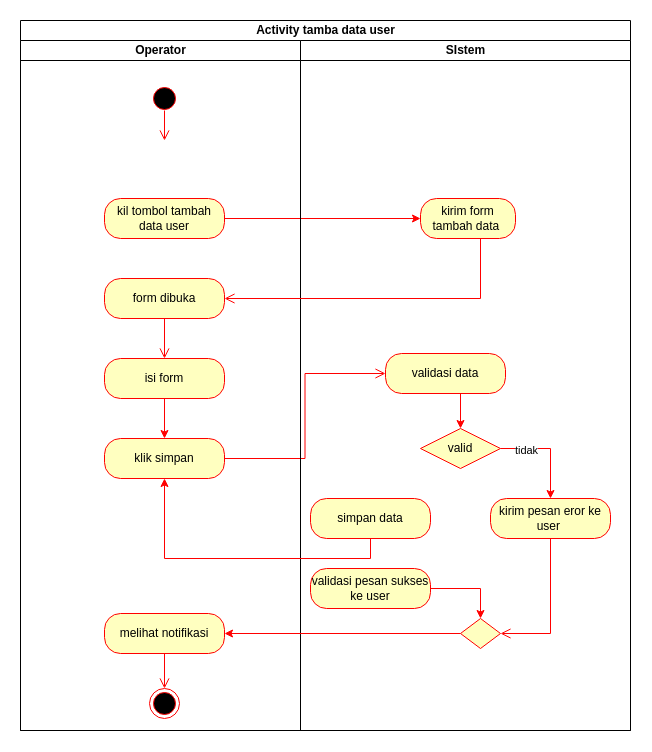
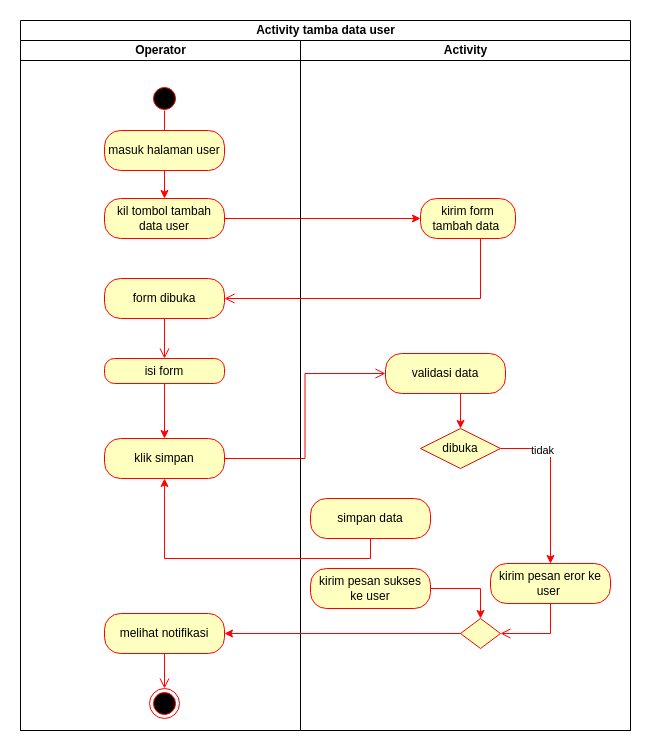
(466, 51) -> (466, 51)
none -> (165, 151)
none -> (165, 181)
(165, 379) -> (165, 371)
(461, 449) -> (461, 449)
(551, 519) -> (551, 584)
(371, 589) -> (371, 589)
